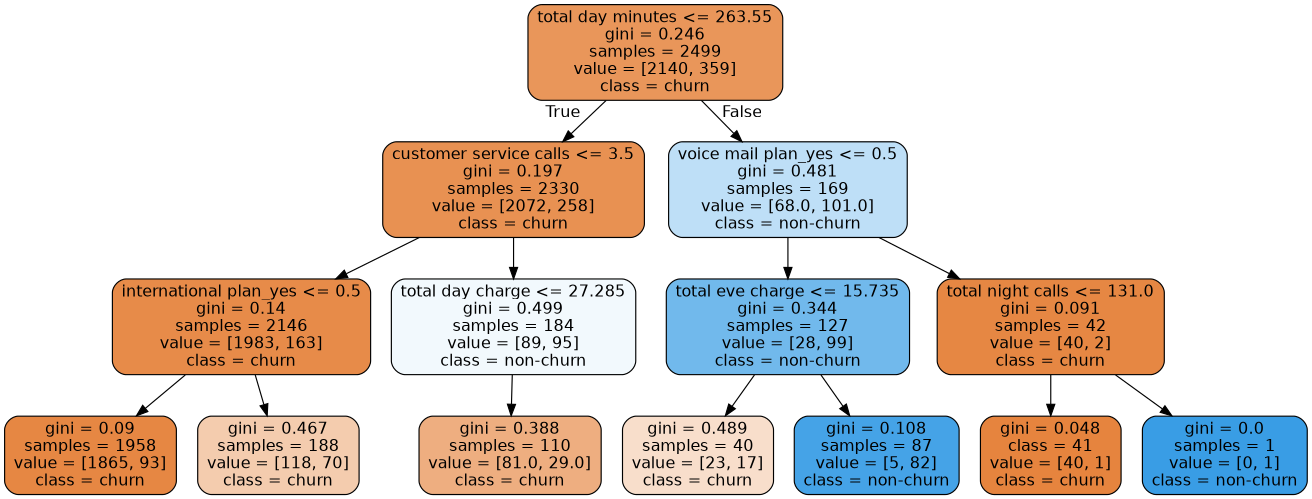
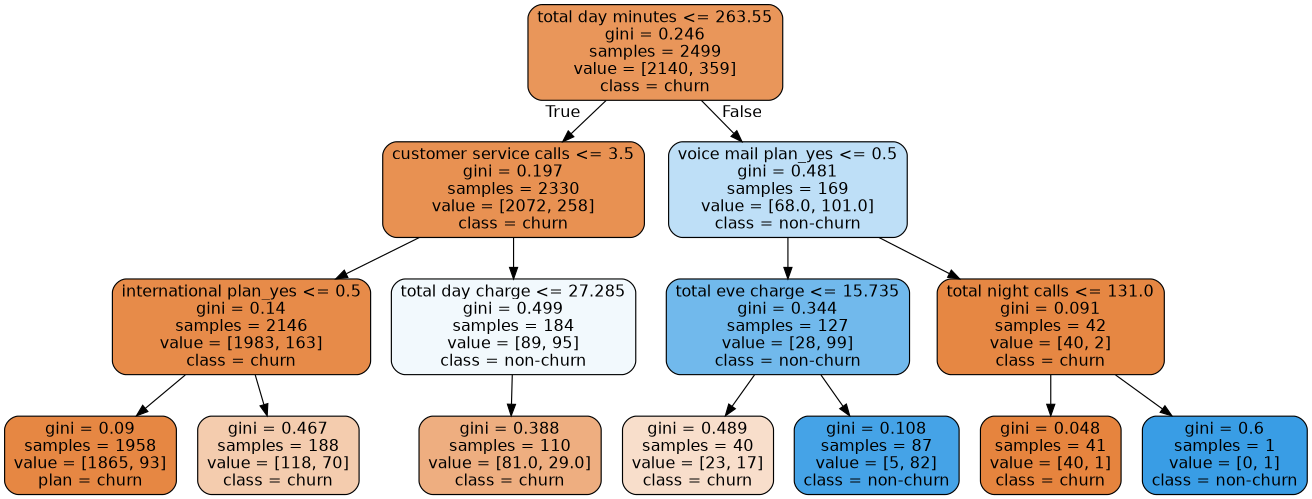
(90, 455) -> (90, 455)
(1051, 455) -> (1051, 455)
(1225, 455) -> (1225, 455)
